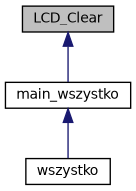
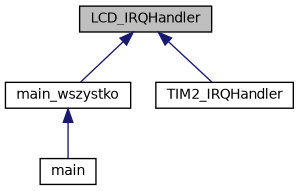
(68, 19) -> (146, 19)
none -> (225, 95)
(68, 172) -> (68, 172)
